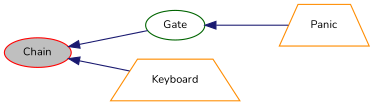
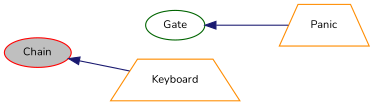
(114, 37) -> none
